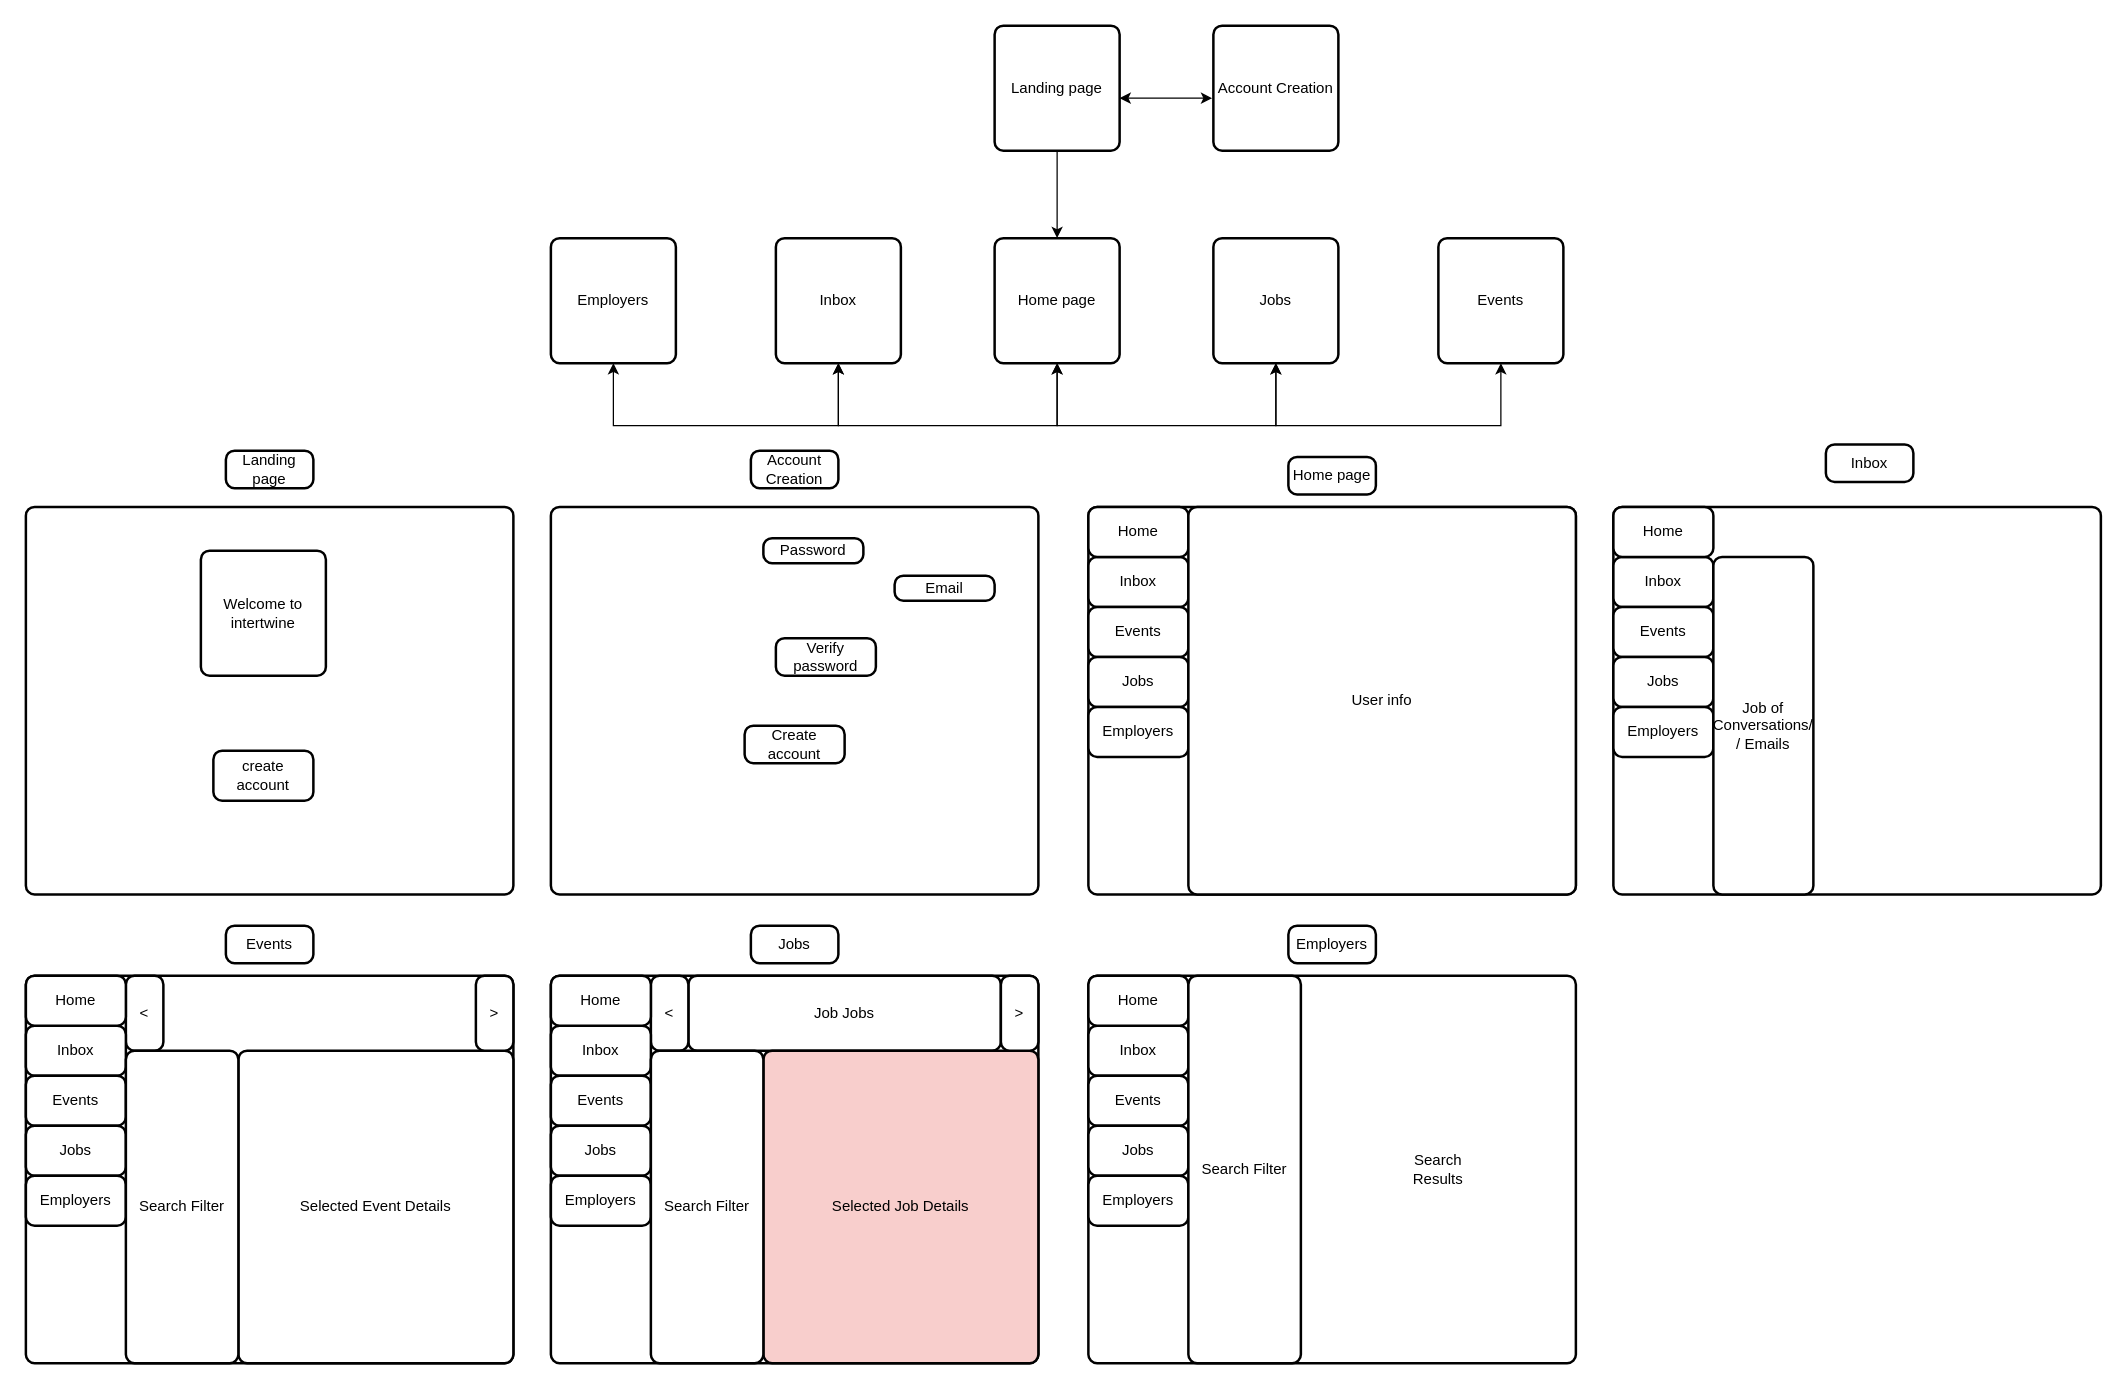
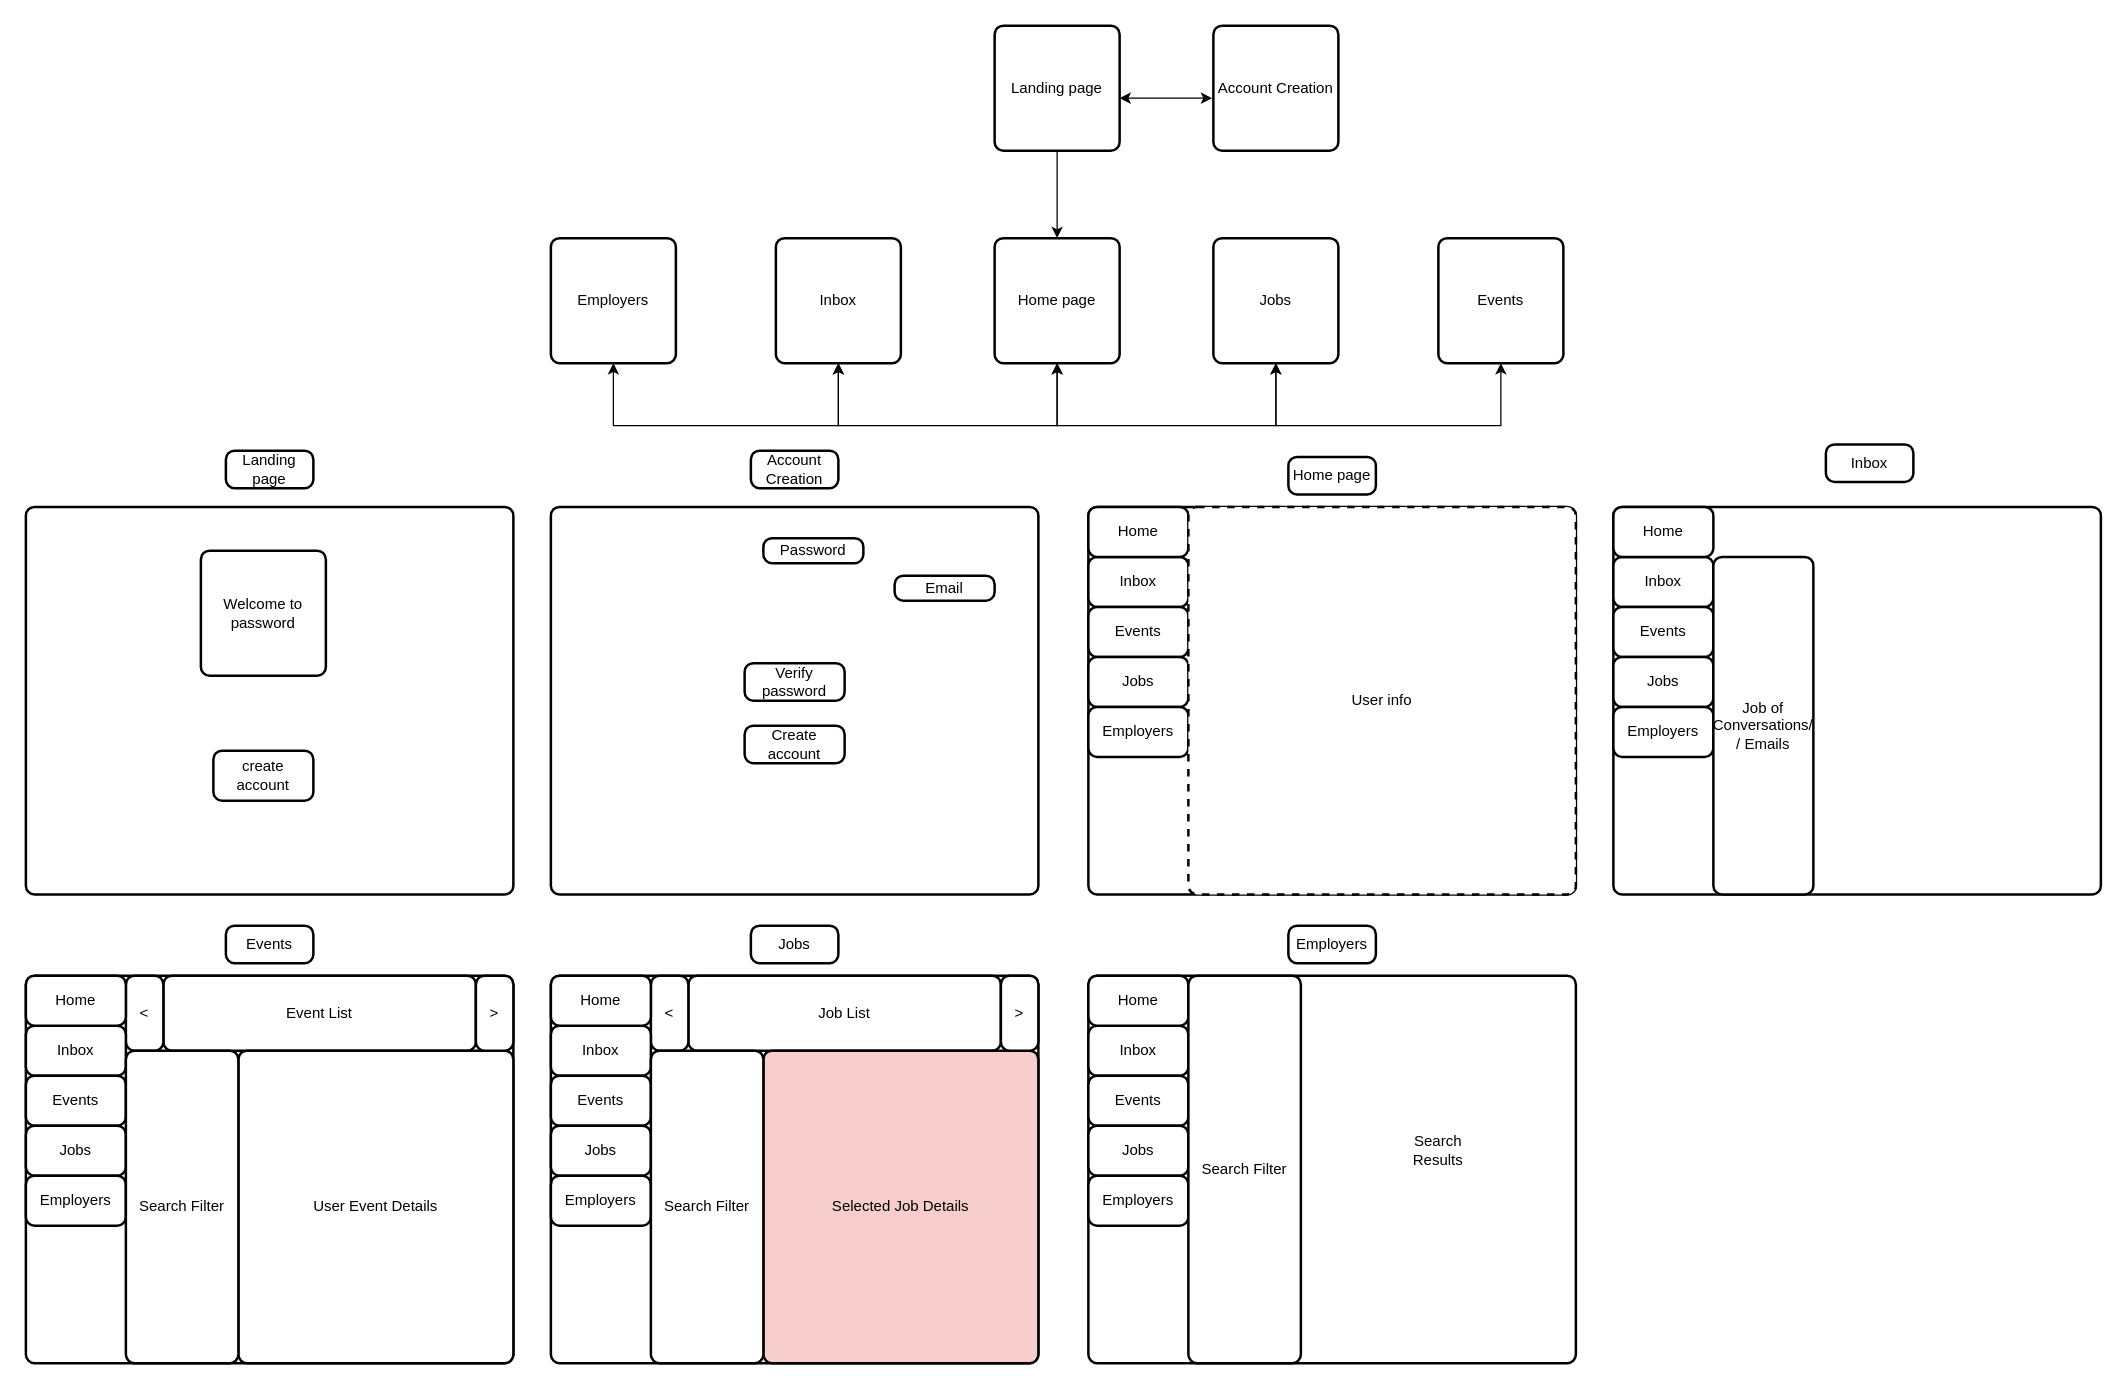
(263, 613) -> (263, 613)
(826, 657) -> (794, 682)
(1382, 701) -> (1382, 701)
none -> (319, 1013)
(844, 1013) -> (844, 1013)
(1438, 1169) -> (1438, 1151)
(376, 1207) -> (376, 1207)
